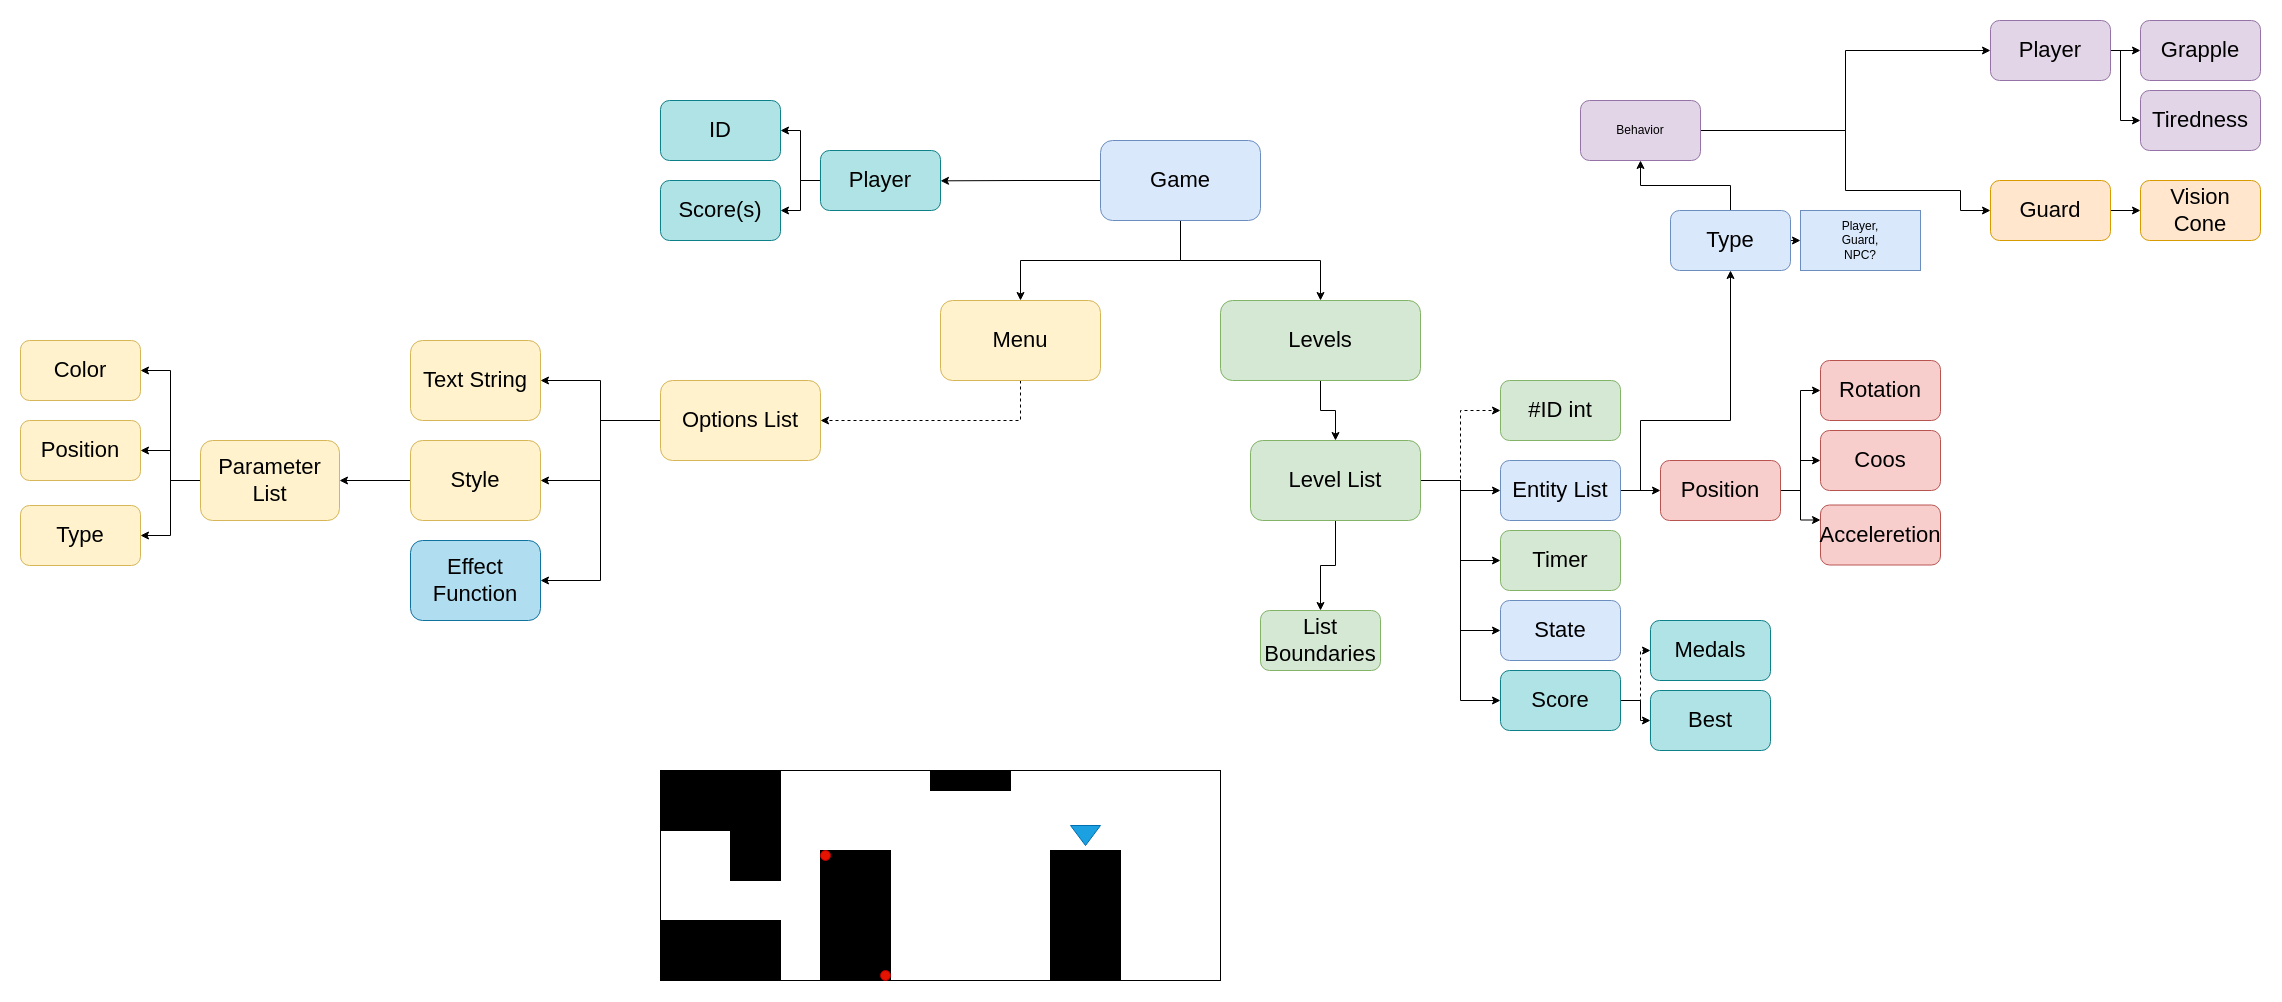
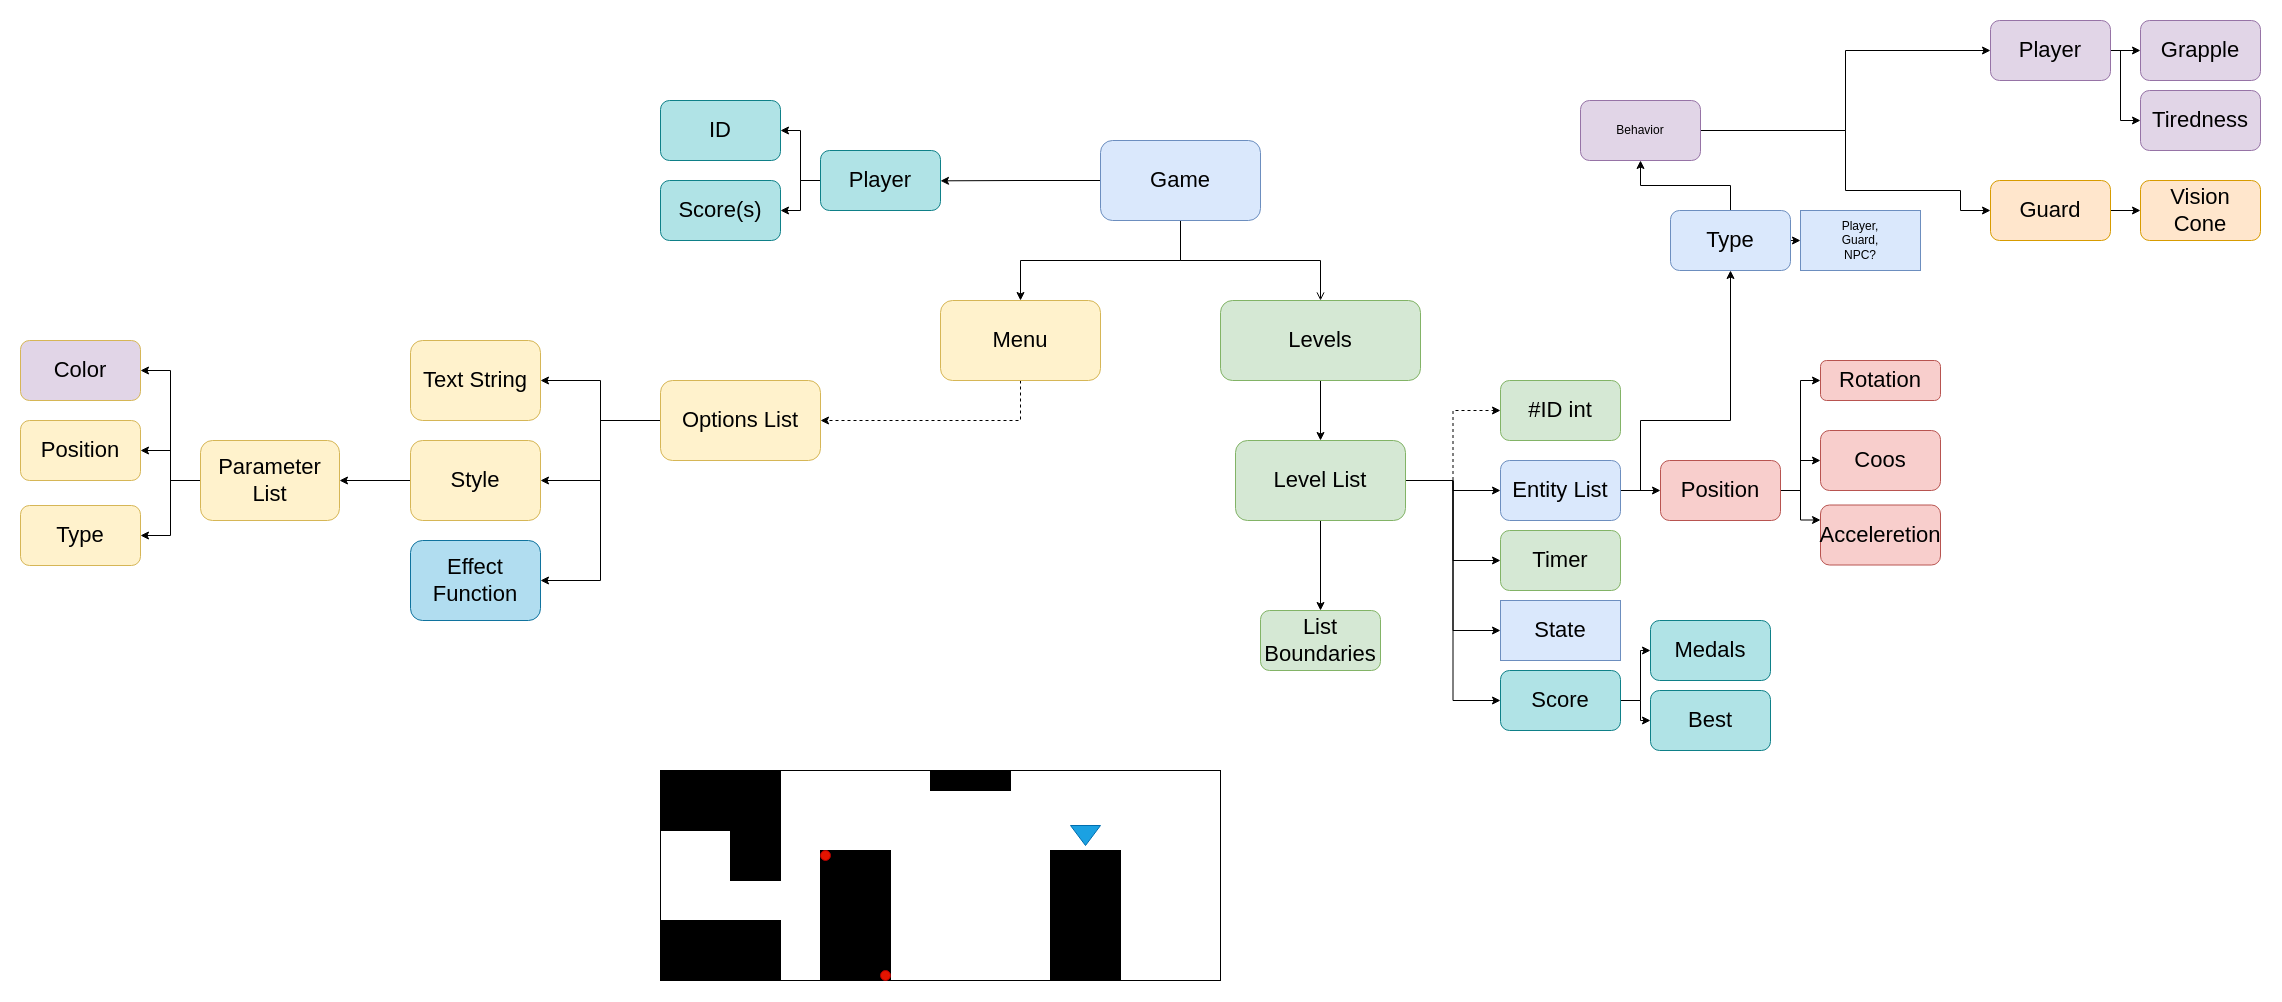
(1321, 292) -> (1321, 294)
(81, 371) -> (81, 371)
(1881, 391) -> (1881, 381)
(1336, 481) -> (1321, 481)
(1561, 631) -> (1561, 631)
(1641, 674) -> (1641, 674)
